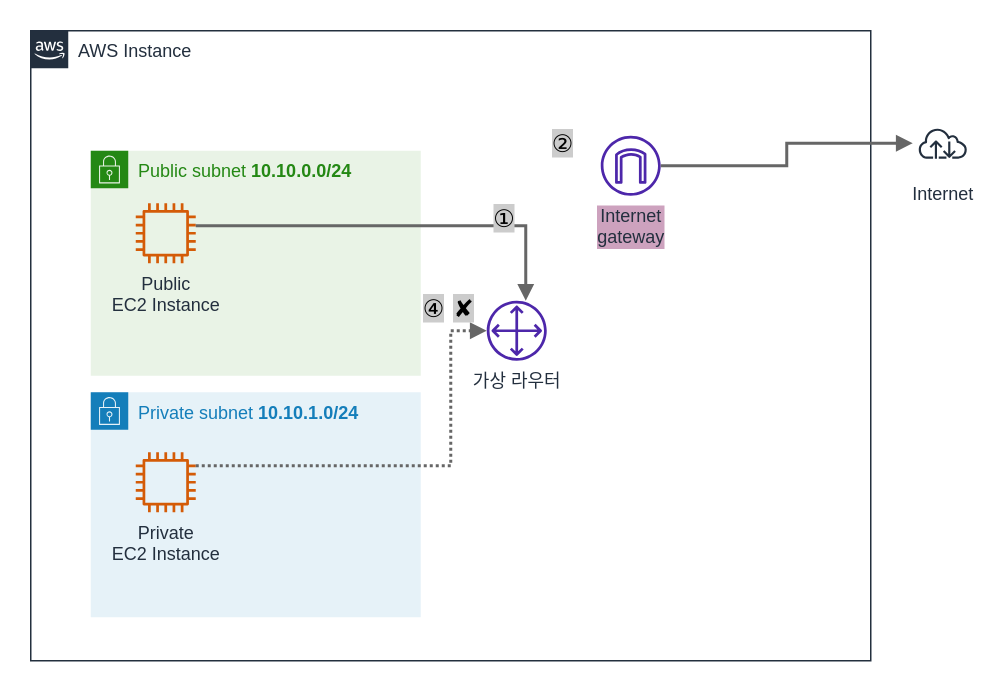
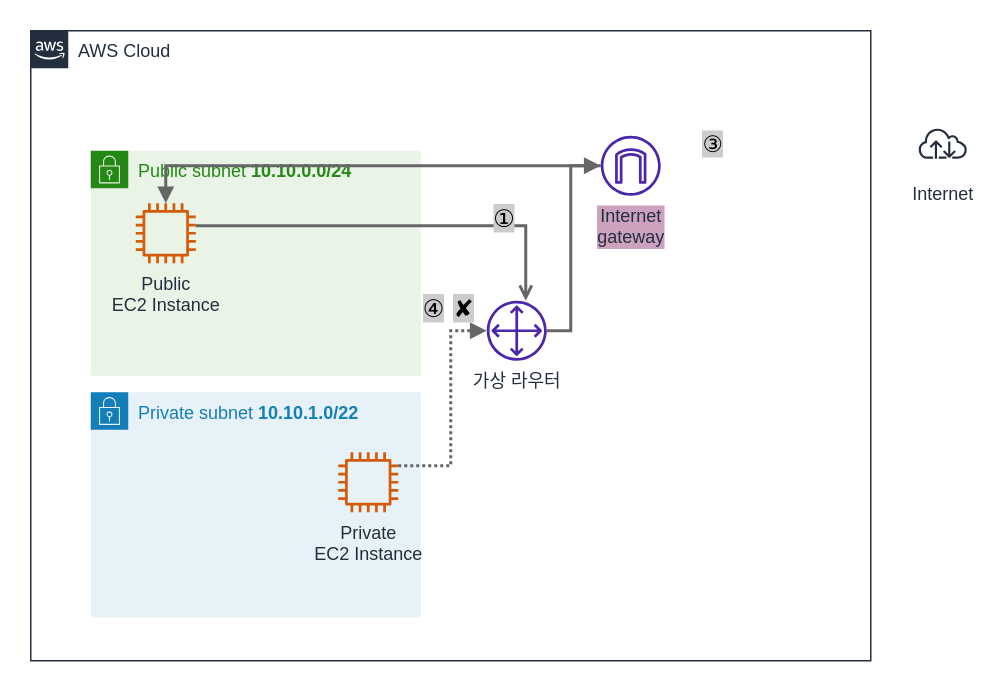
(137, 52) -> (119, 52)
(563, 143) -> none
none -> (713, 143)
(787, 163) -> (356, 166)
none -> (571, 261)
(526, 283) -> (526, 286)
(261, 414) -> (261, 414)
(166, 482) -> (368, 482)
